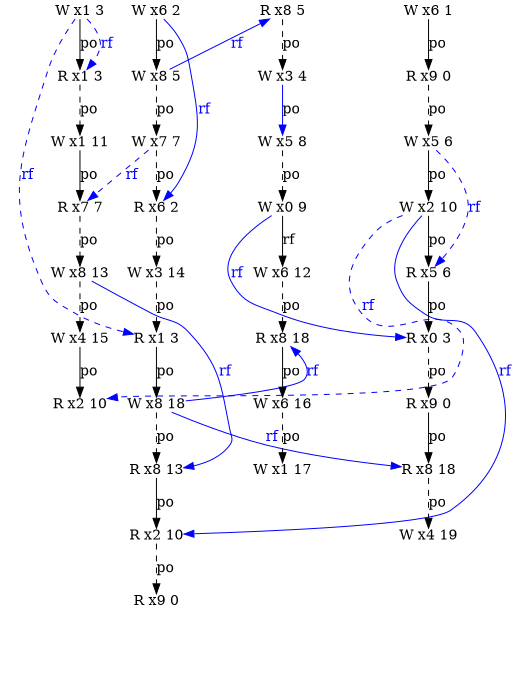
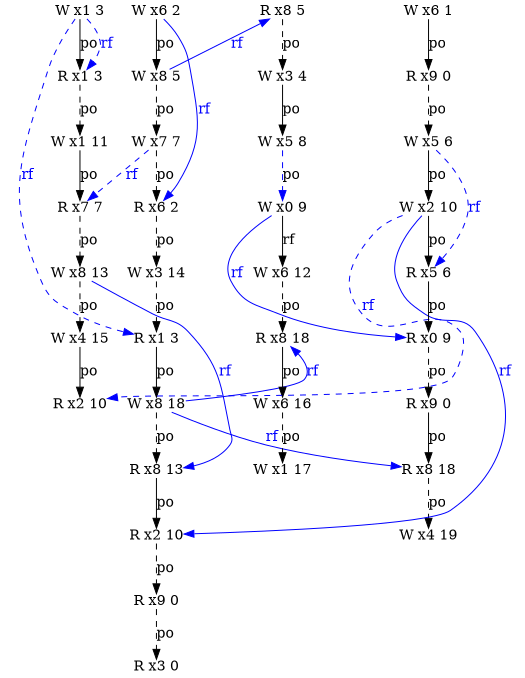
(283, 105) -> (283, 105)
(283, 170) -> (283, 170)
(429, 339) -> (429, 339)
none -> (156, 667)
